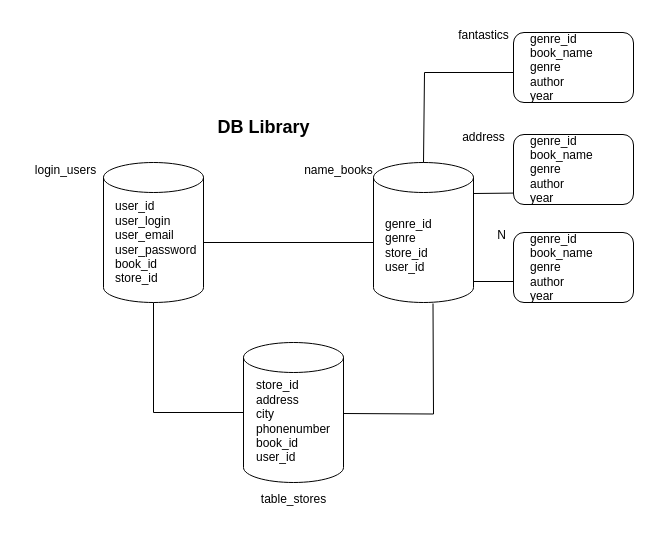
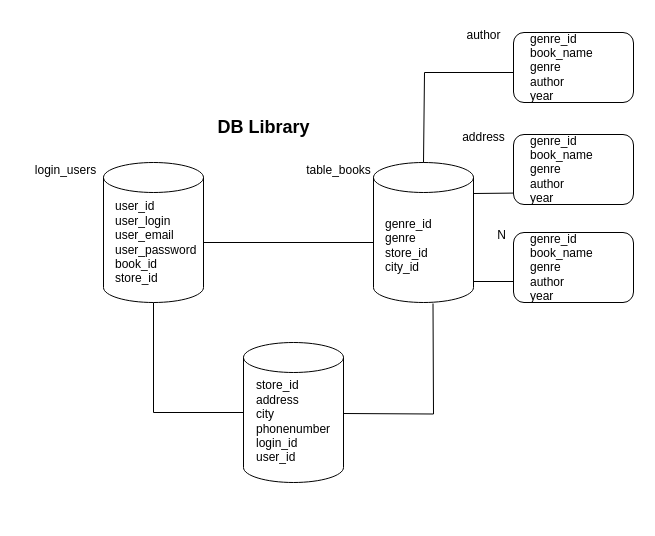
(484, 36) -> (484, 36)
(339, 171) -> (339, 171)
(411, 246) -> (411, 246)
(293, 422) -> (293, 422)
(294, 500) -> none
